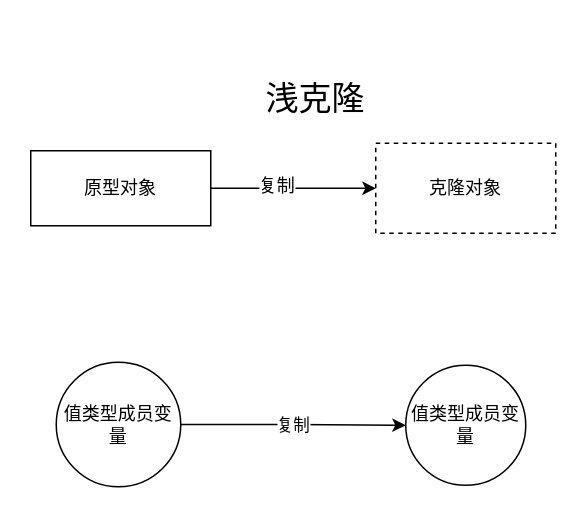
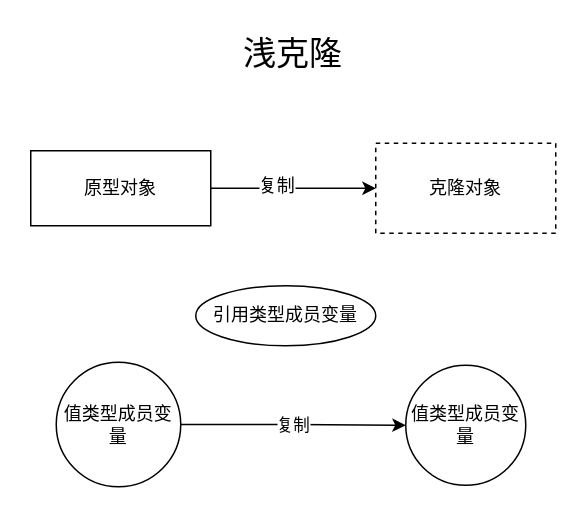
(323, 91) -> (301, 46)
none -> (286, 316)
